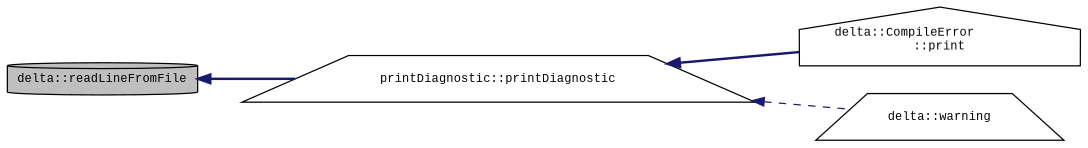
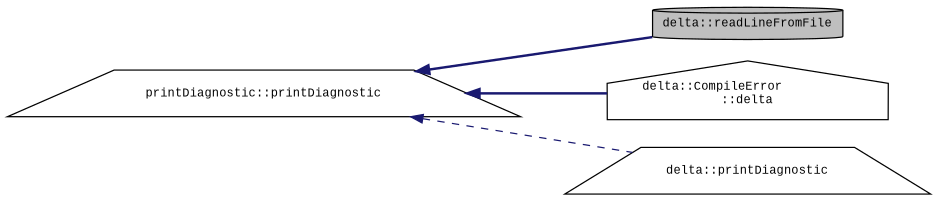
(940, 40) -> (748, 93)
(253, 79) -> (541, 53)
(940, 117) -> (748, 171)
